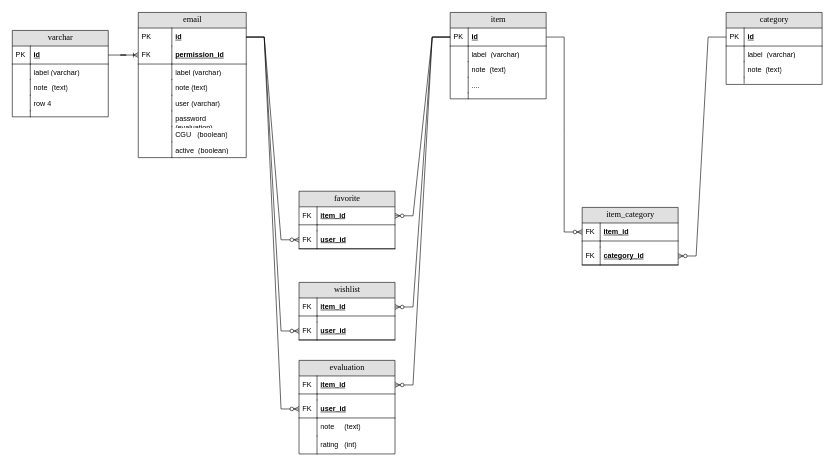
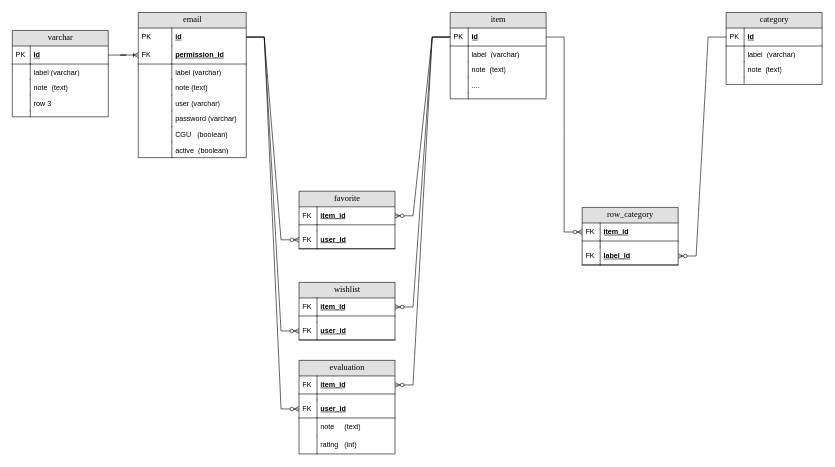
(43, 104) -> (43, 104)
(210, 124) -> (210, 124)
(631, 215) -> (631, 215)
(625, 256) -> (617, 256)
